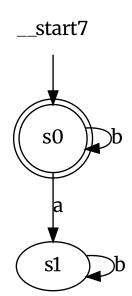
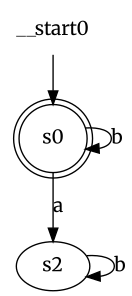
(53, 30) -> (53, 30)
(53, 266) -> (53, 266)
